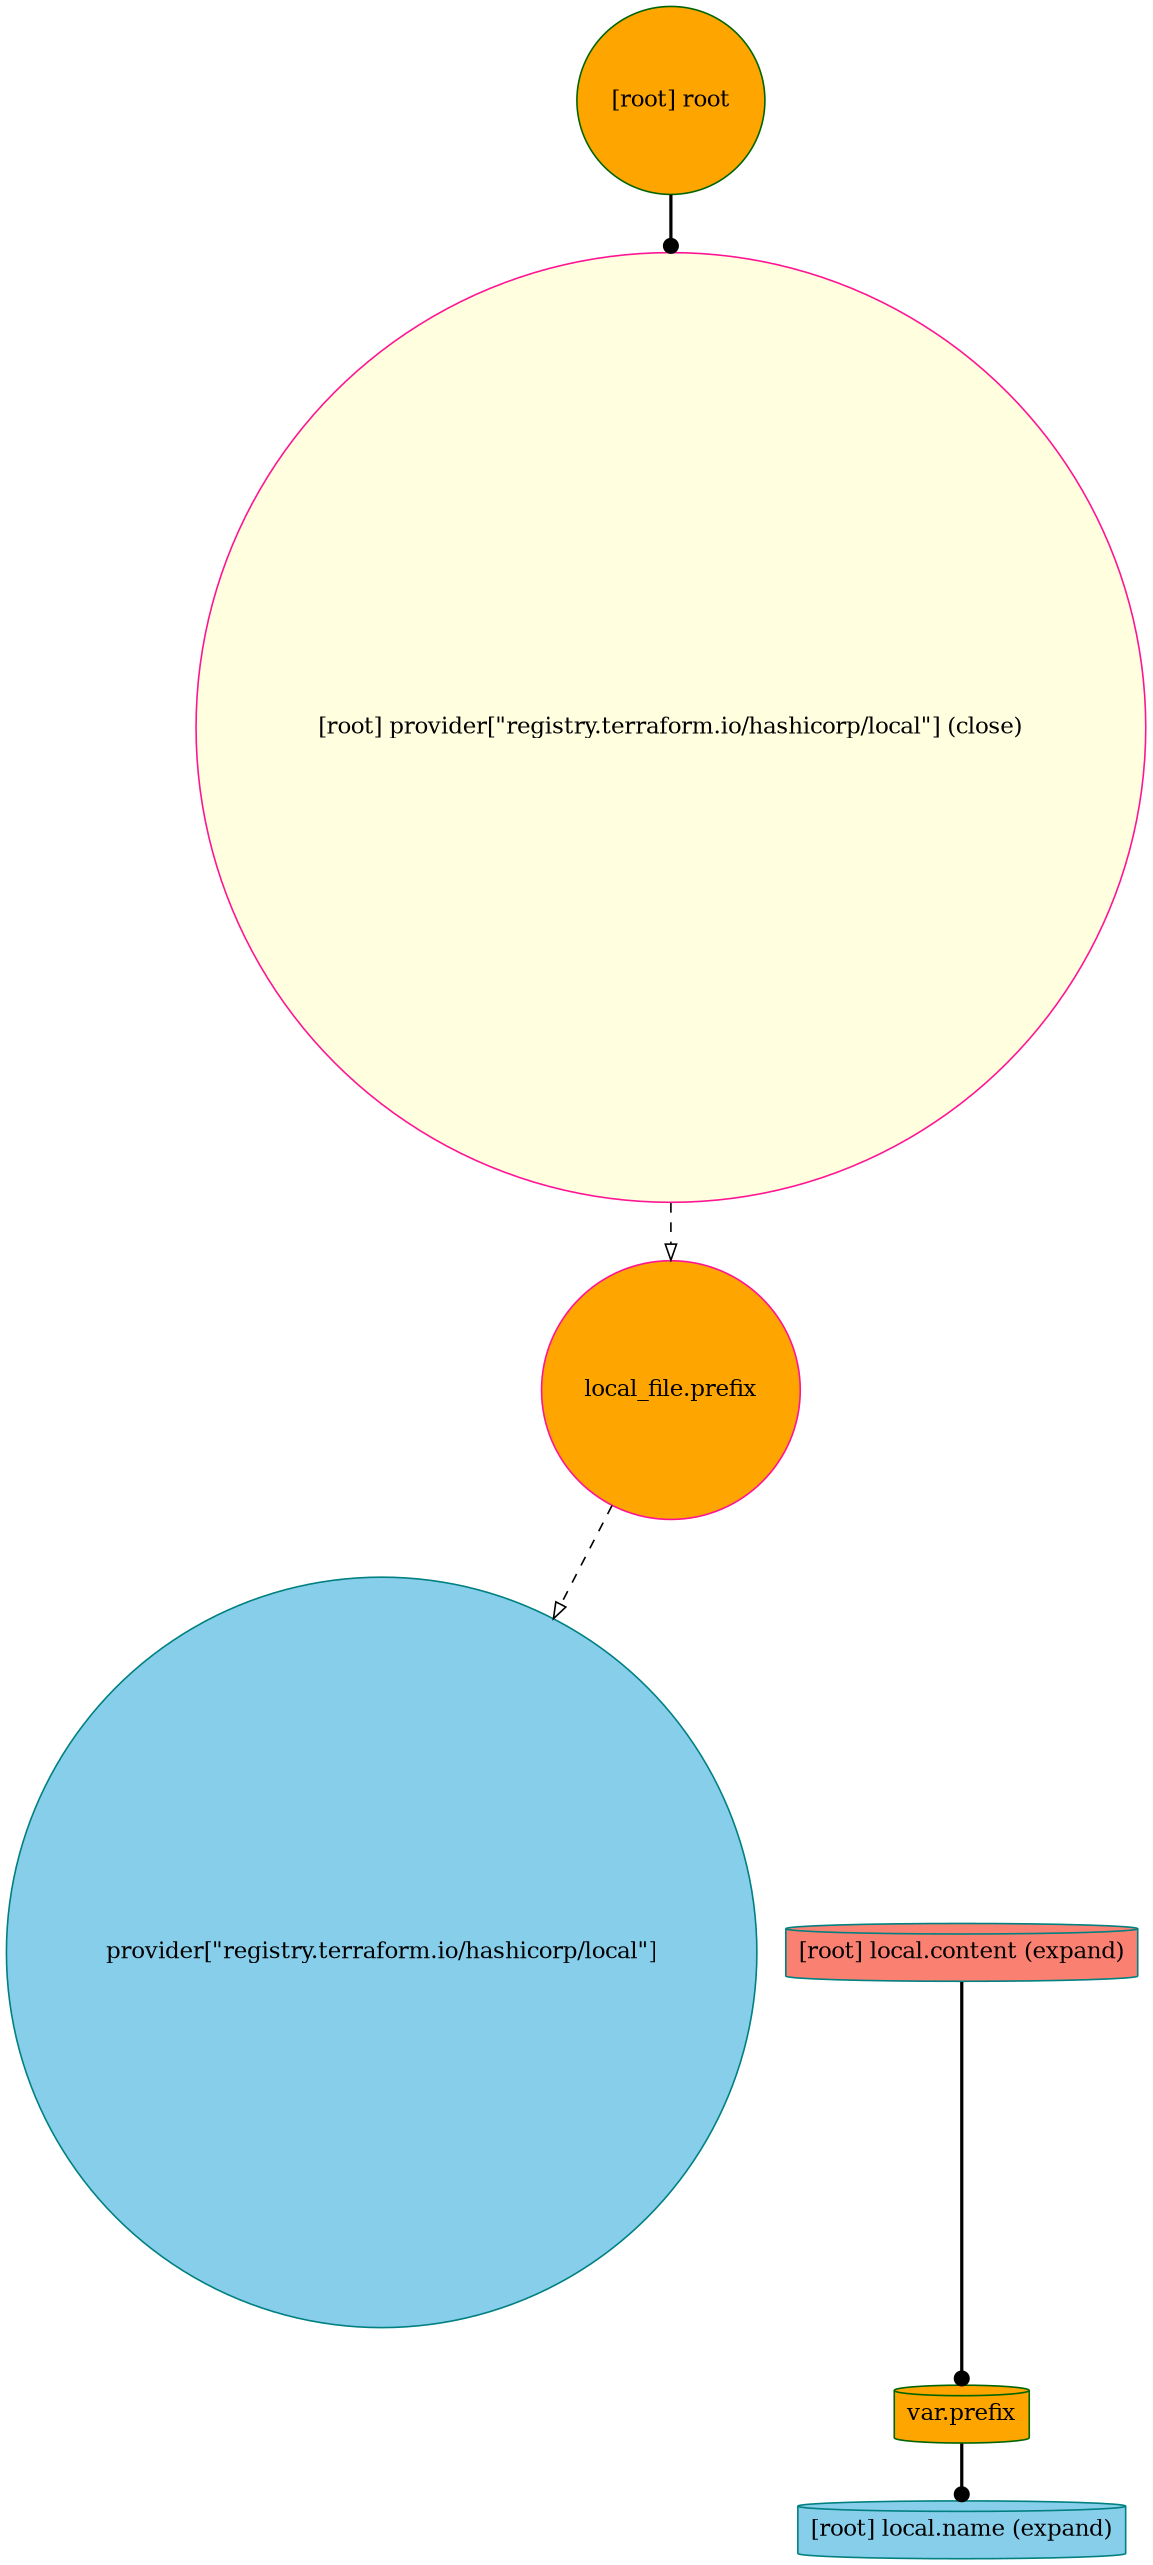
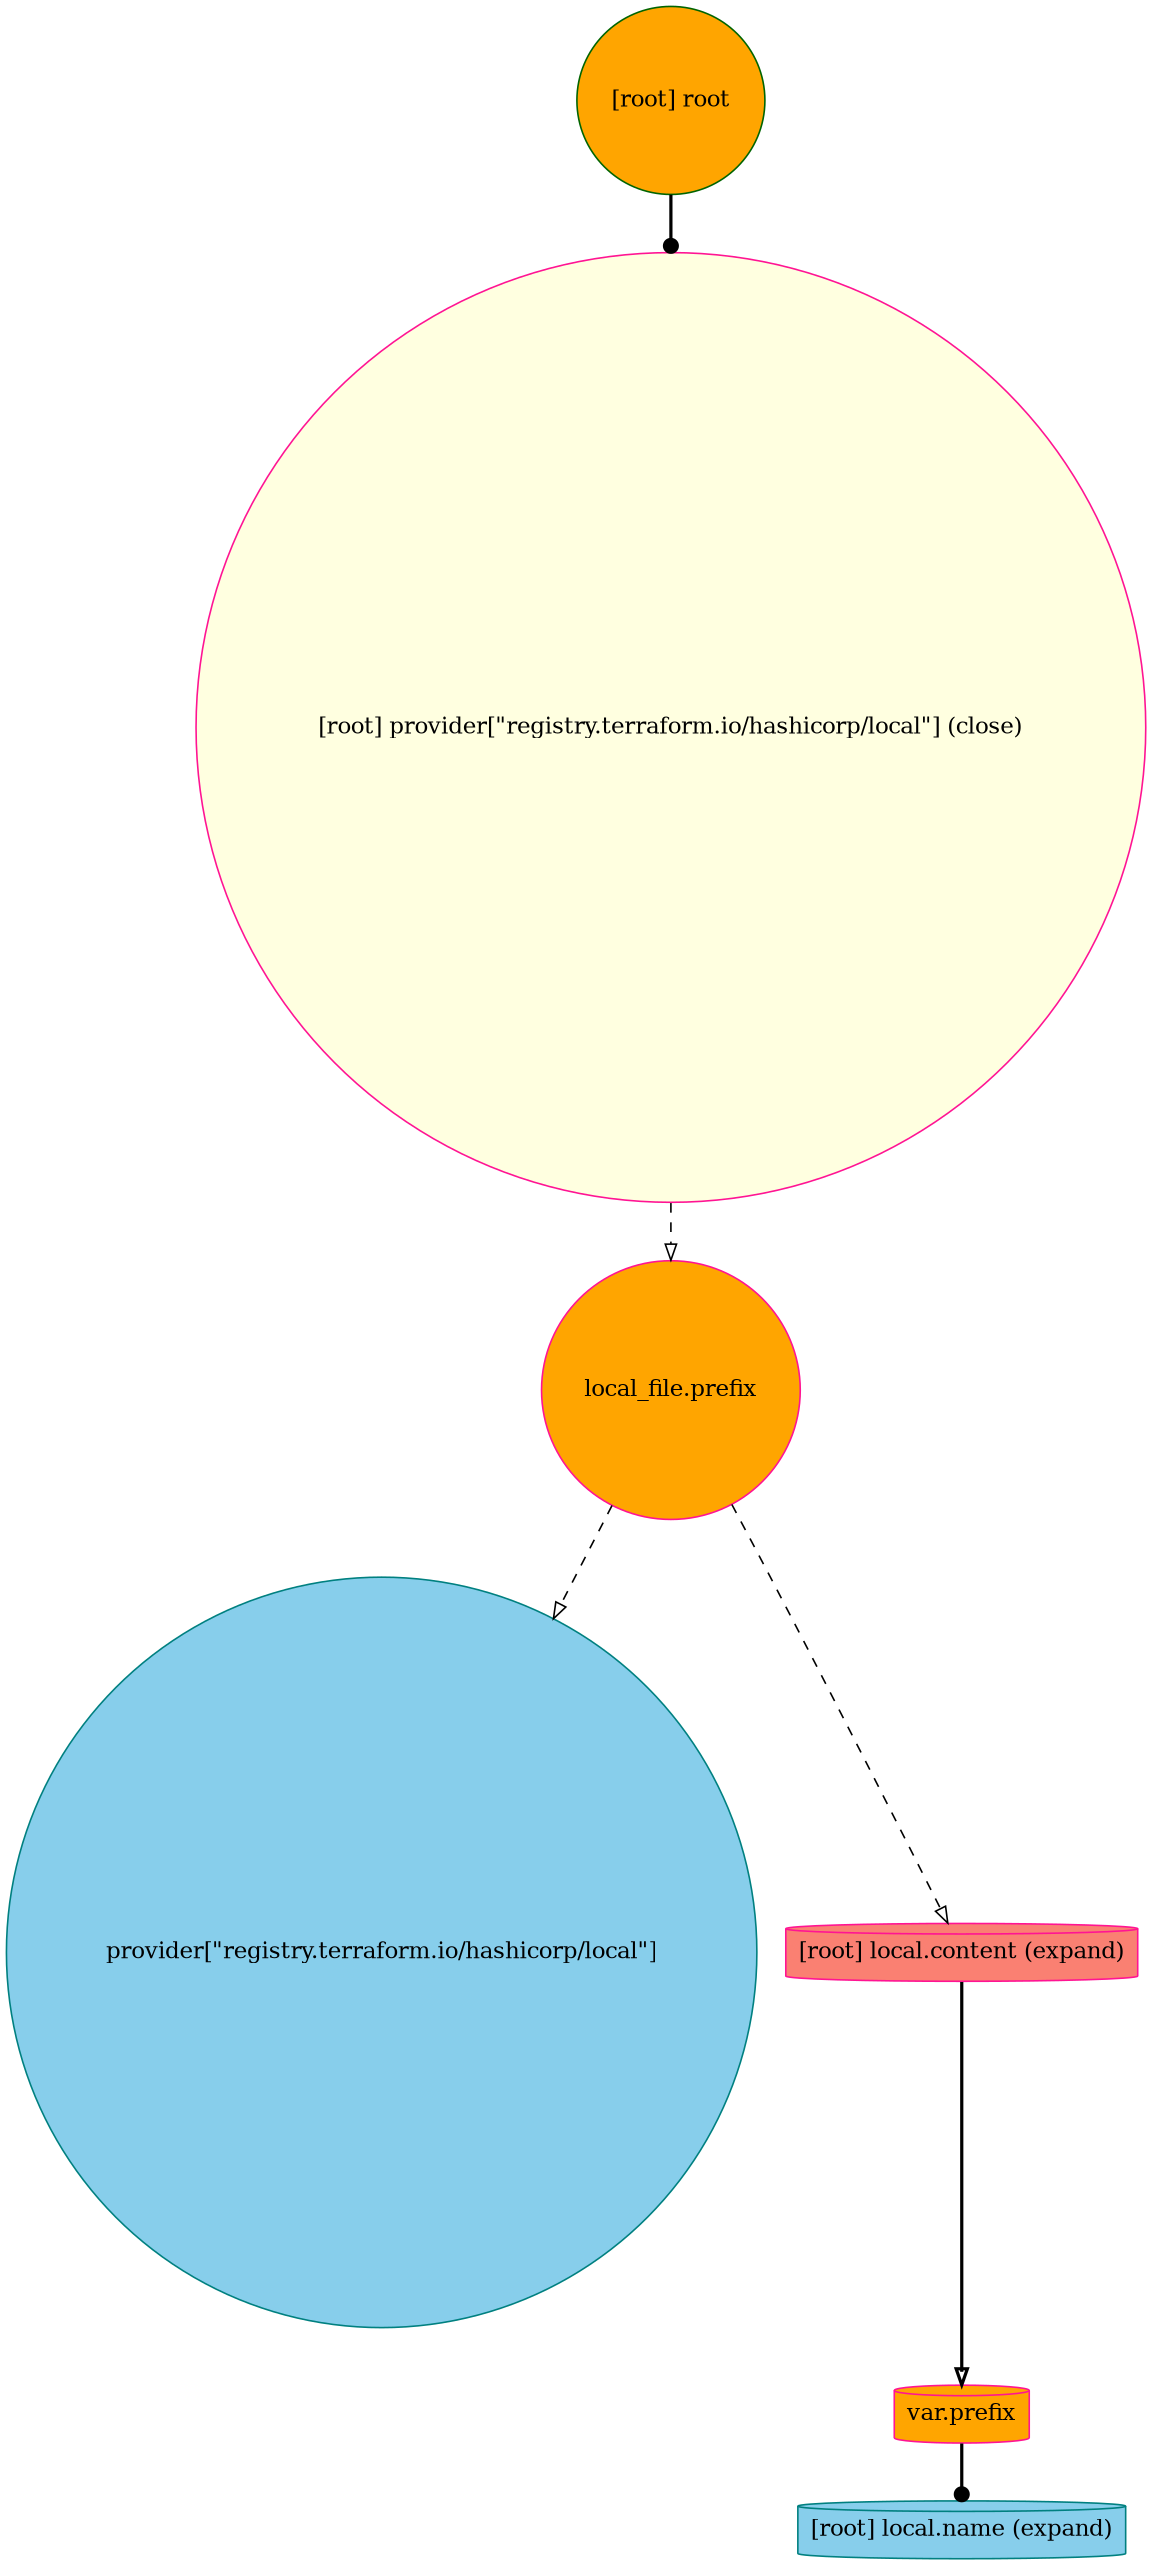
none -> (837, 1706)
(962, 1952) -> (962, 1952)
(962, 2177) -> (962, 2177)
(962, 2414) -> (962, 2414)
